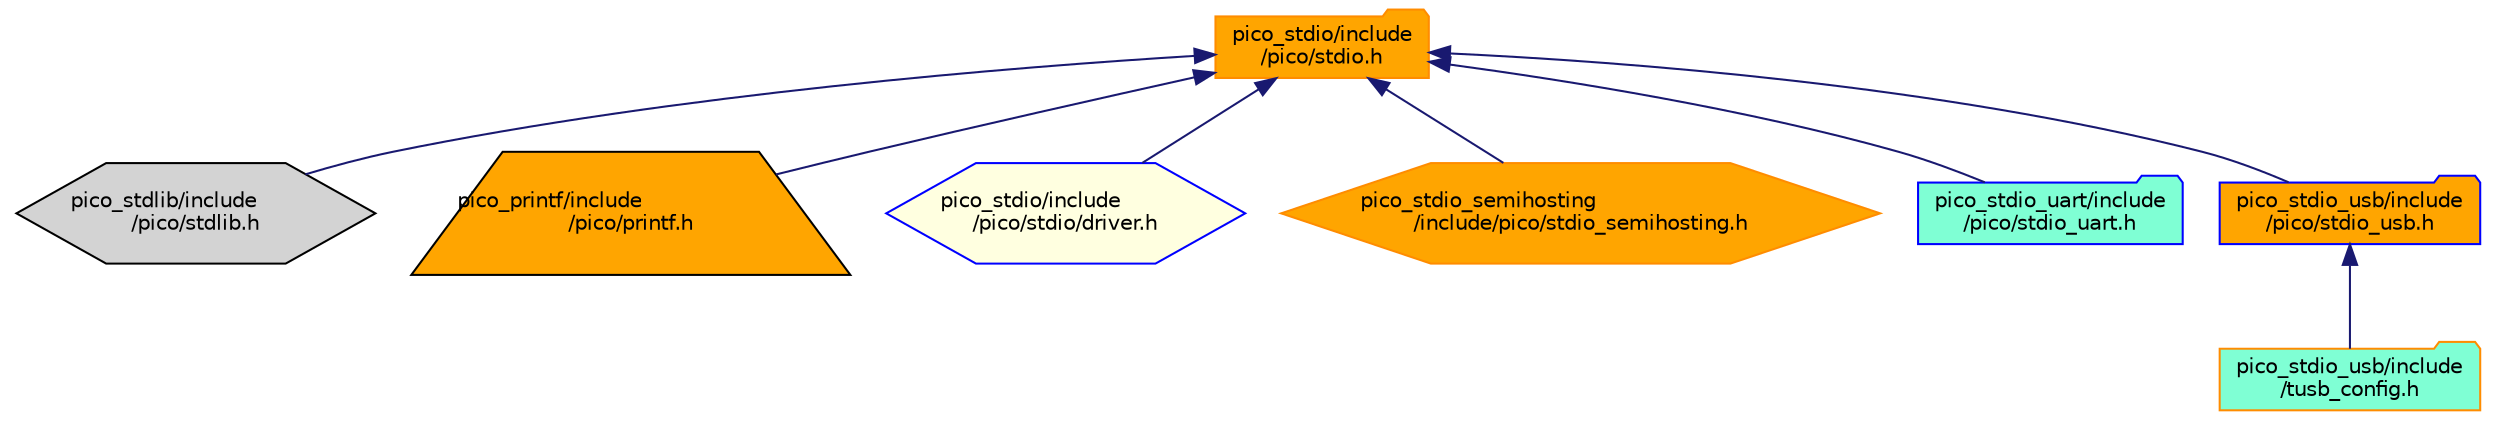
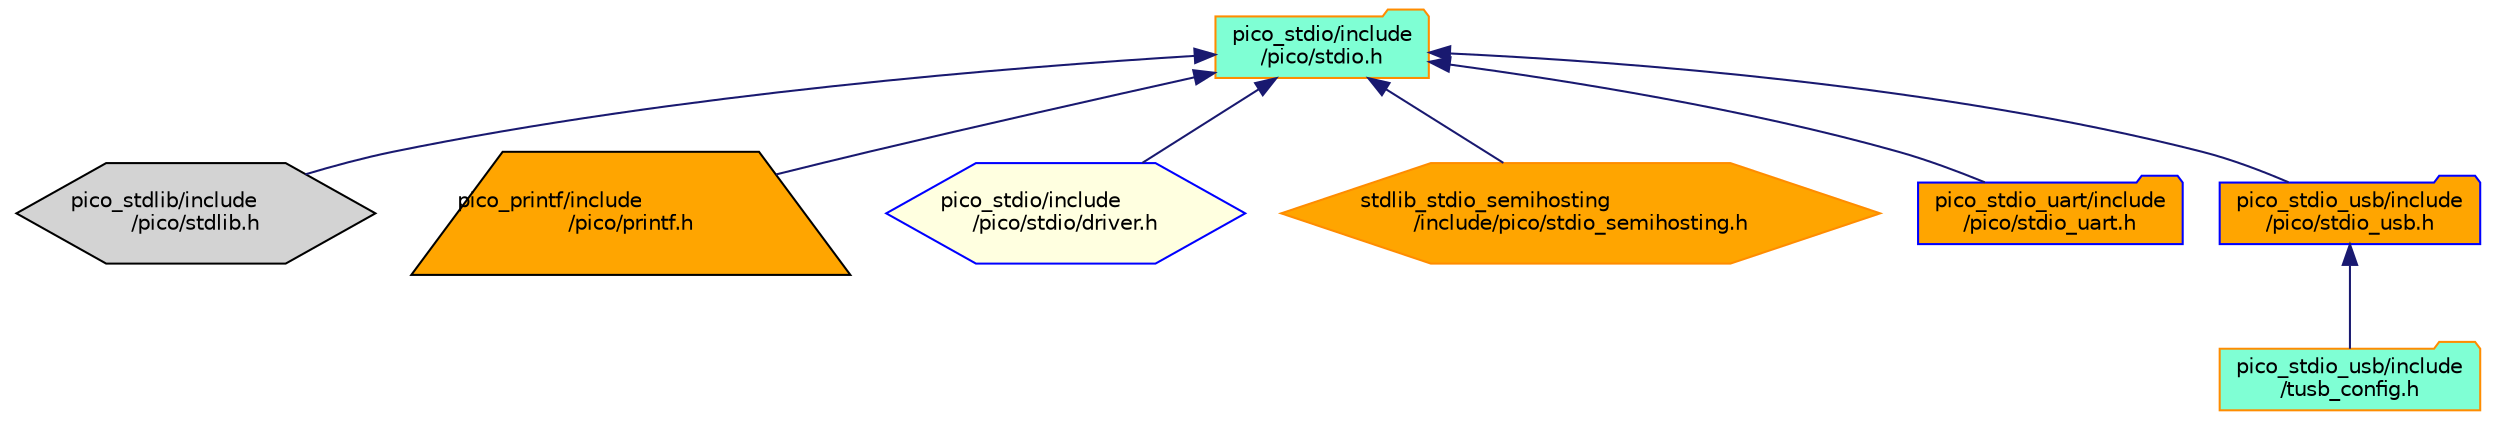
(1322, 47) -> (1322, 47)
(1581, 213) -> (1581, 213)
(2050, 213) -> (2050, 213)
